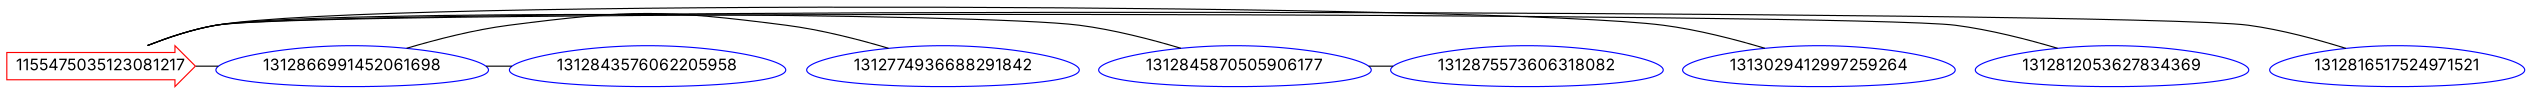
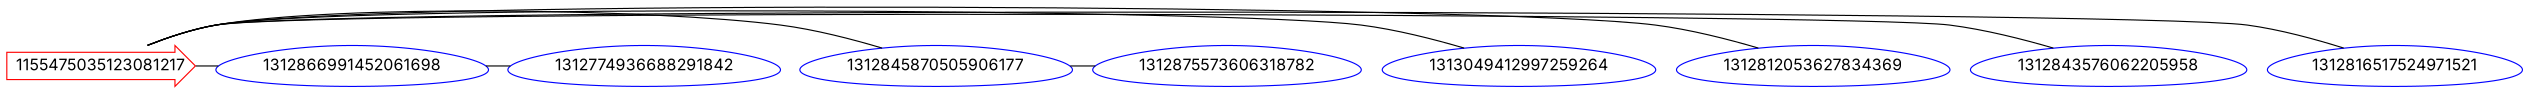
(499, 66) -> (1100, 14)
(1527, 66) -> (1227, 66)
(1819, 66) -> (1519, 66)
